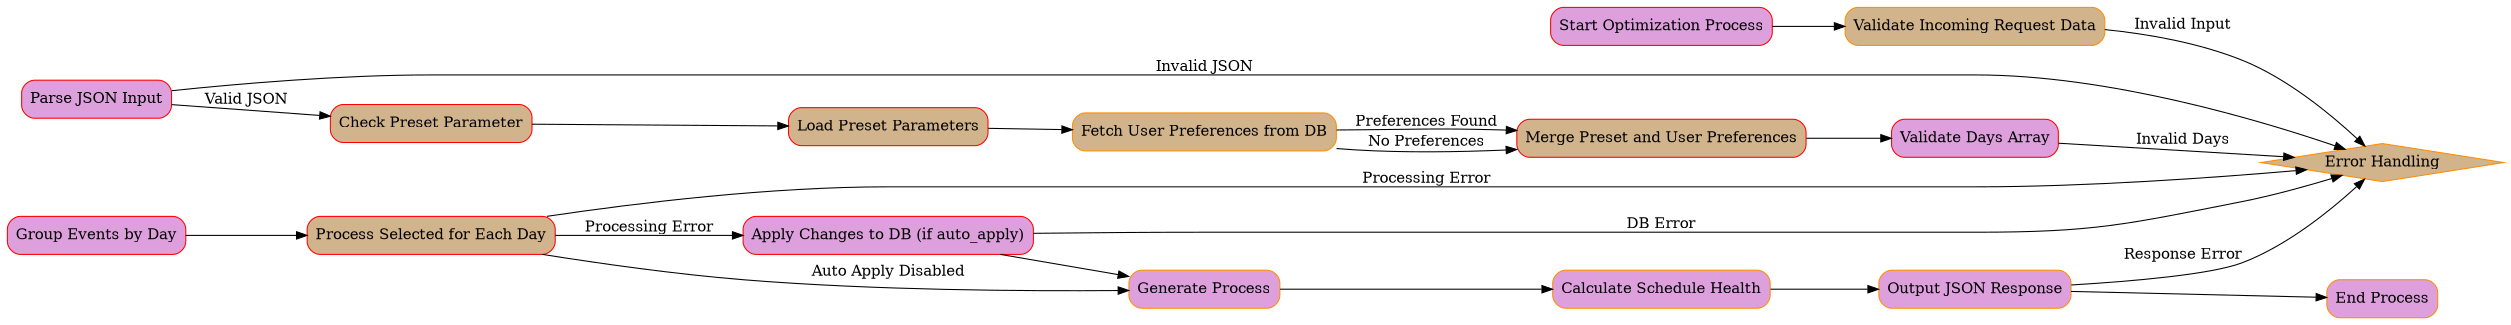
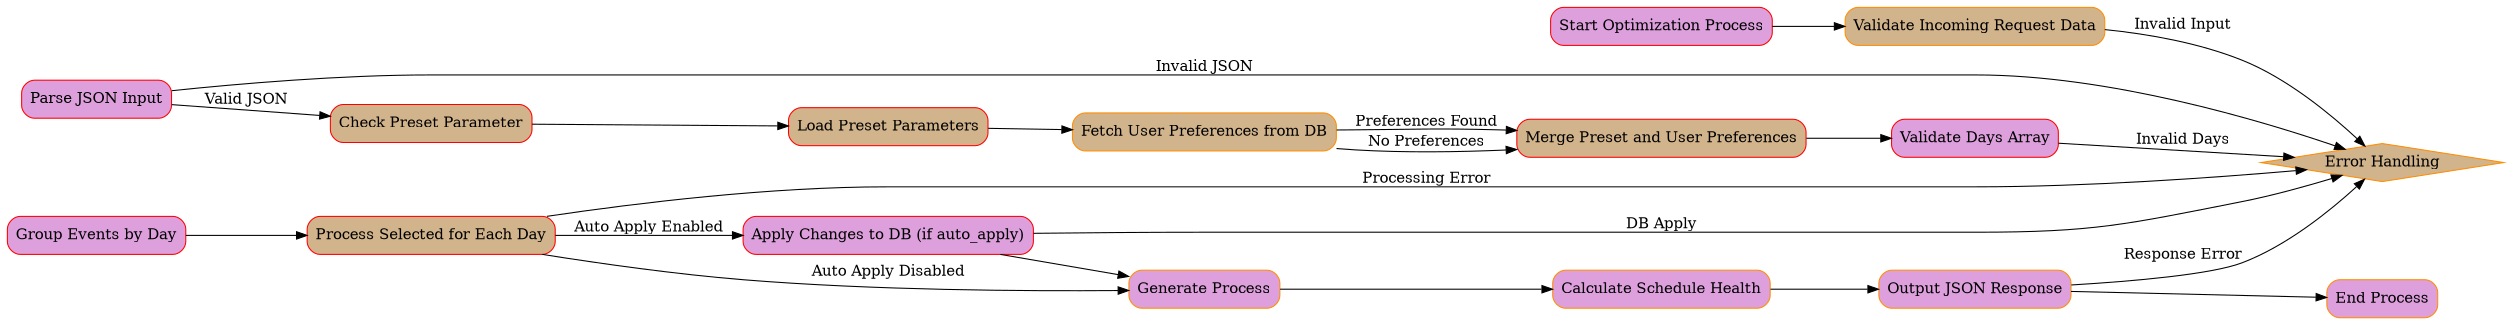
(1661, 224) -> (1661, 224)
(649, 227) -> (649, 227)
